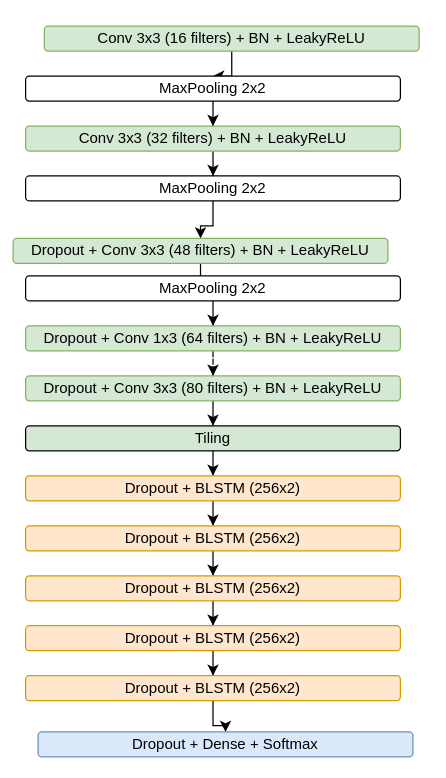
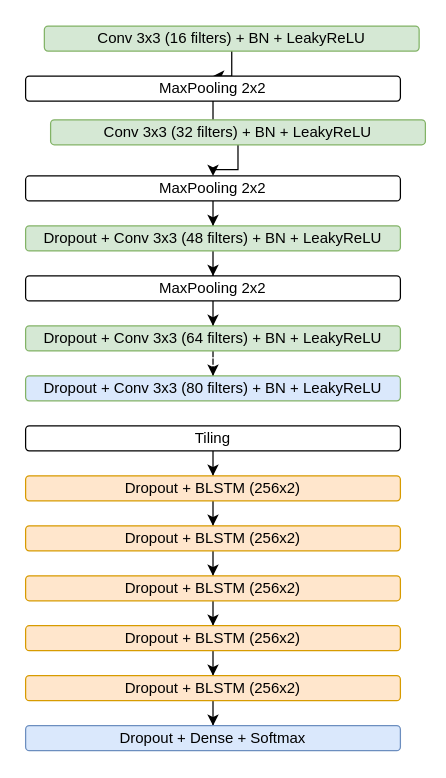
(213, 138) -> (238, 132)
(201, 251) -> (213, 238)
(213, 338) -> (213, 338)
(213, 388) -> (213, 388)
(213, 418) -> none
(213, 438) -> (213, 438)
(226, 744) -> (213, 738)
